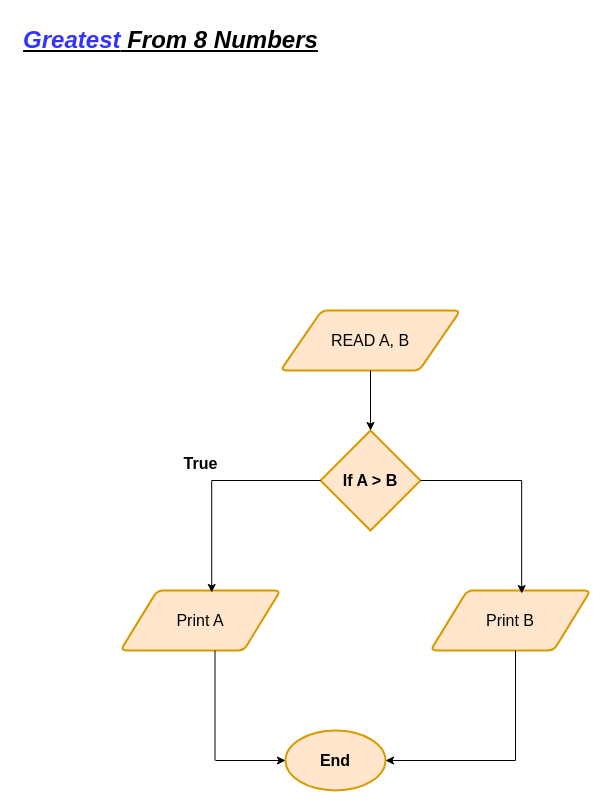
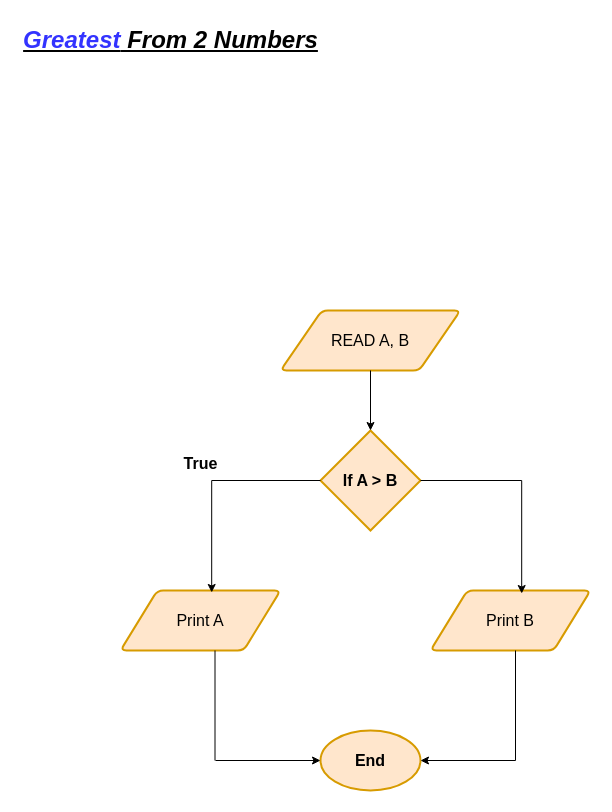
(171, 41) -> (171, 41)
(336, 761) -> (371, 761)
